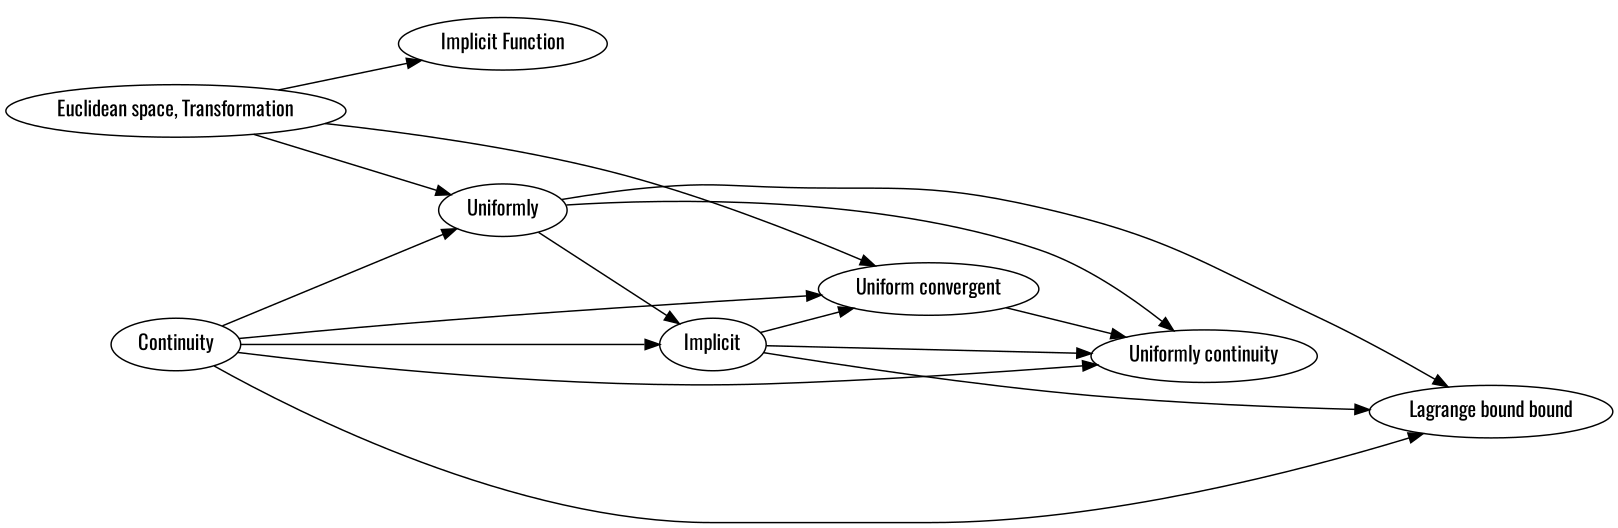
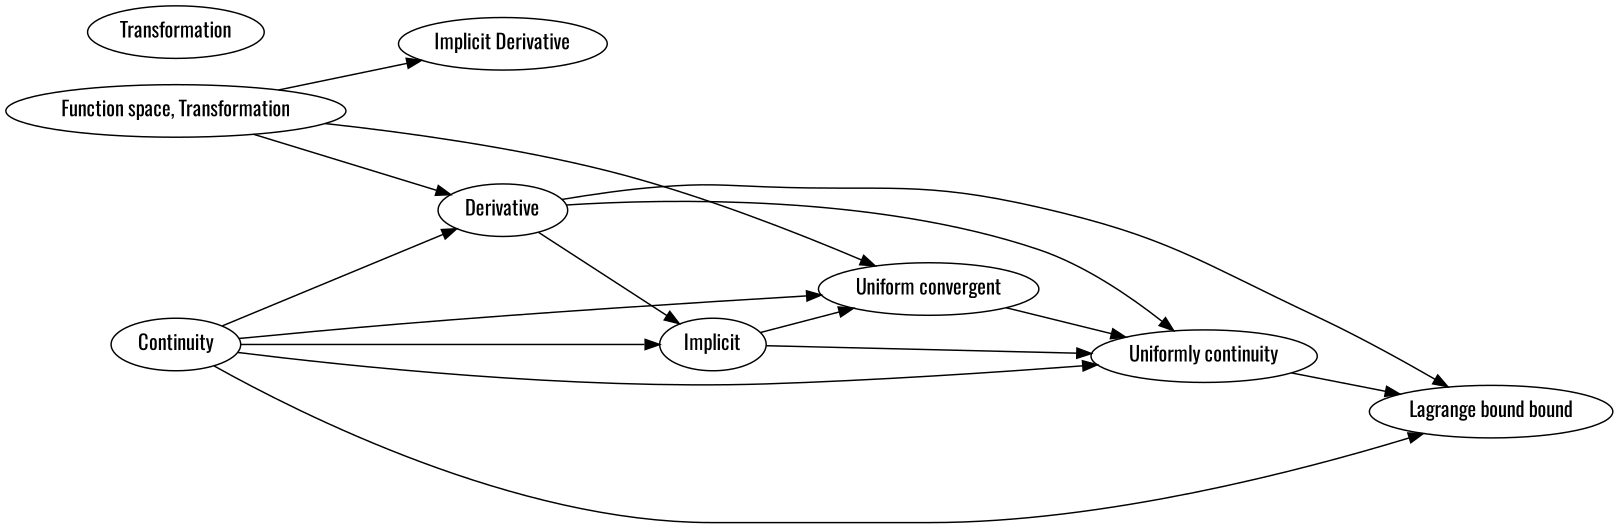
none -> (176, 32)
(503, 44) -> (503, 44)
(176, 111) -> (176, 111)
(503, 210) -> (503, 210)
(1058, 392) -> (1339, 382)
